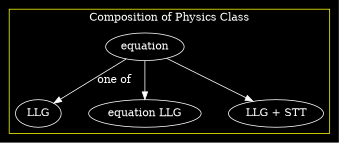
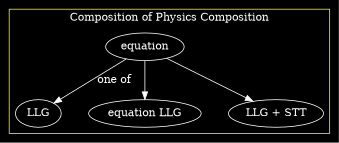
(169, 18) -> (169, 18)
